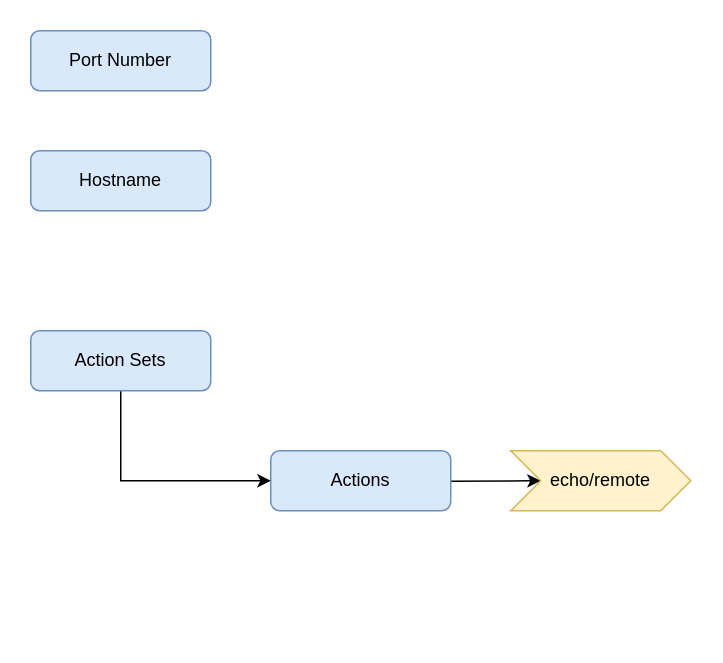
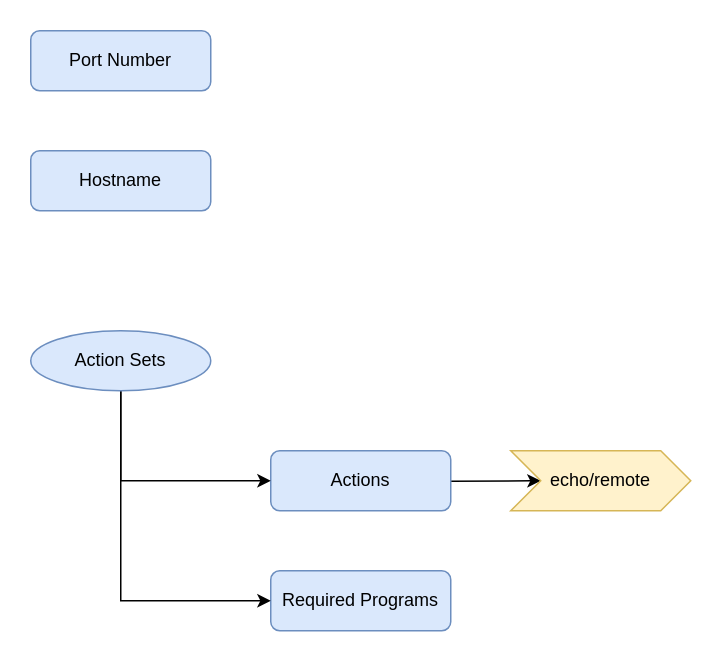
(121, 361) -> (121, 361)
none -> (132, 601)
none -> (361, 601)
